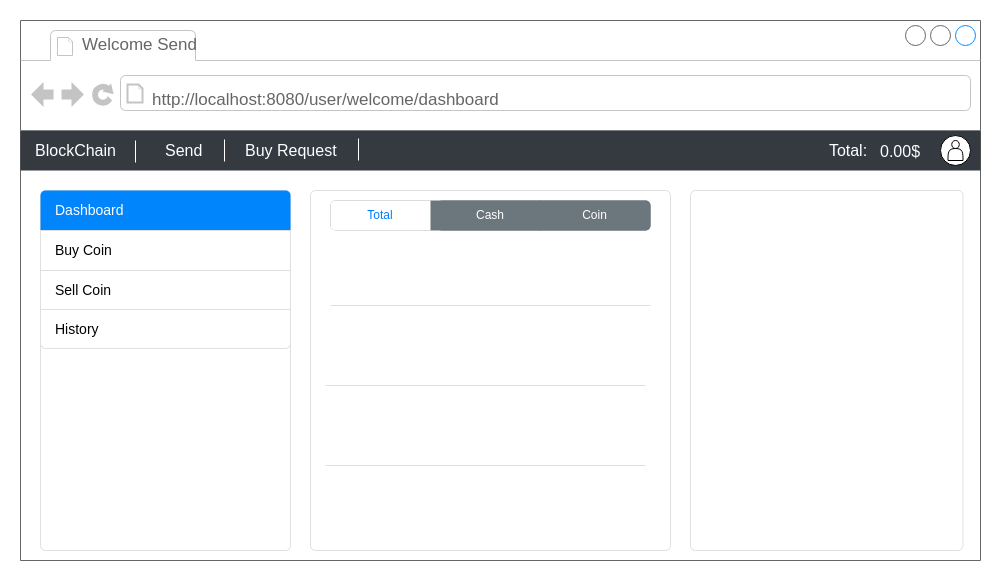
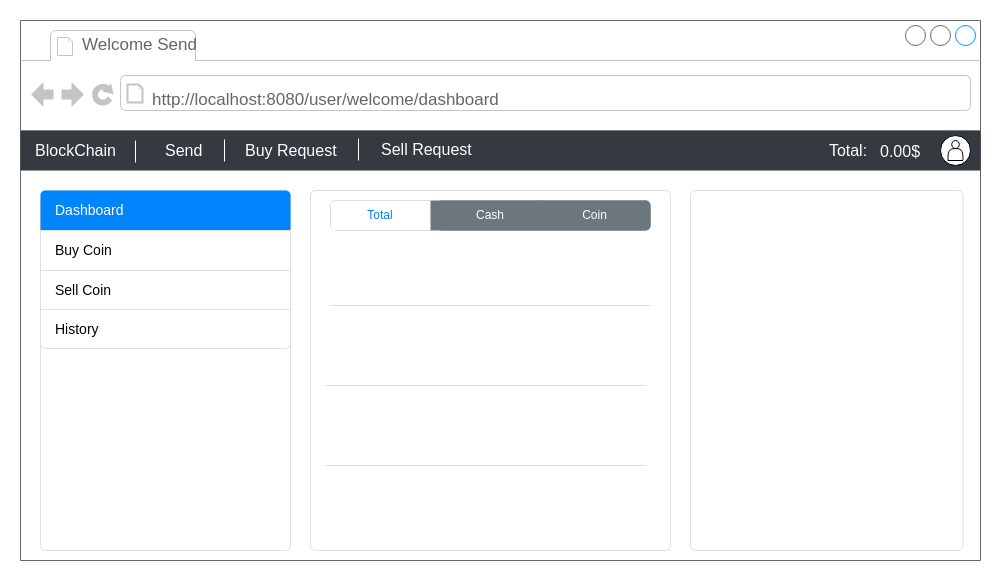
none -> (427, 150)
